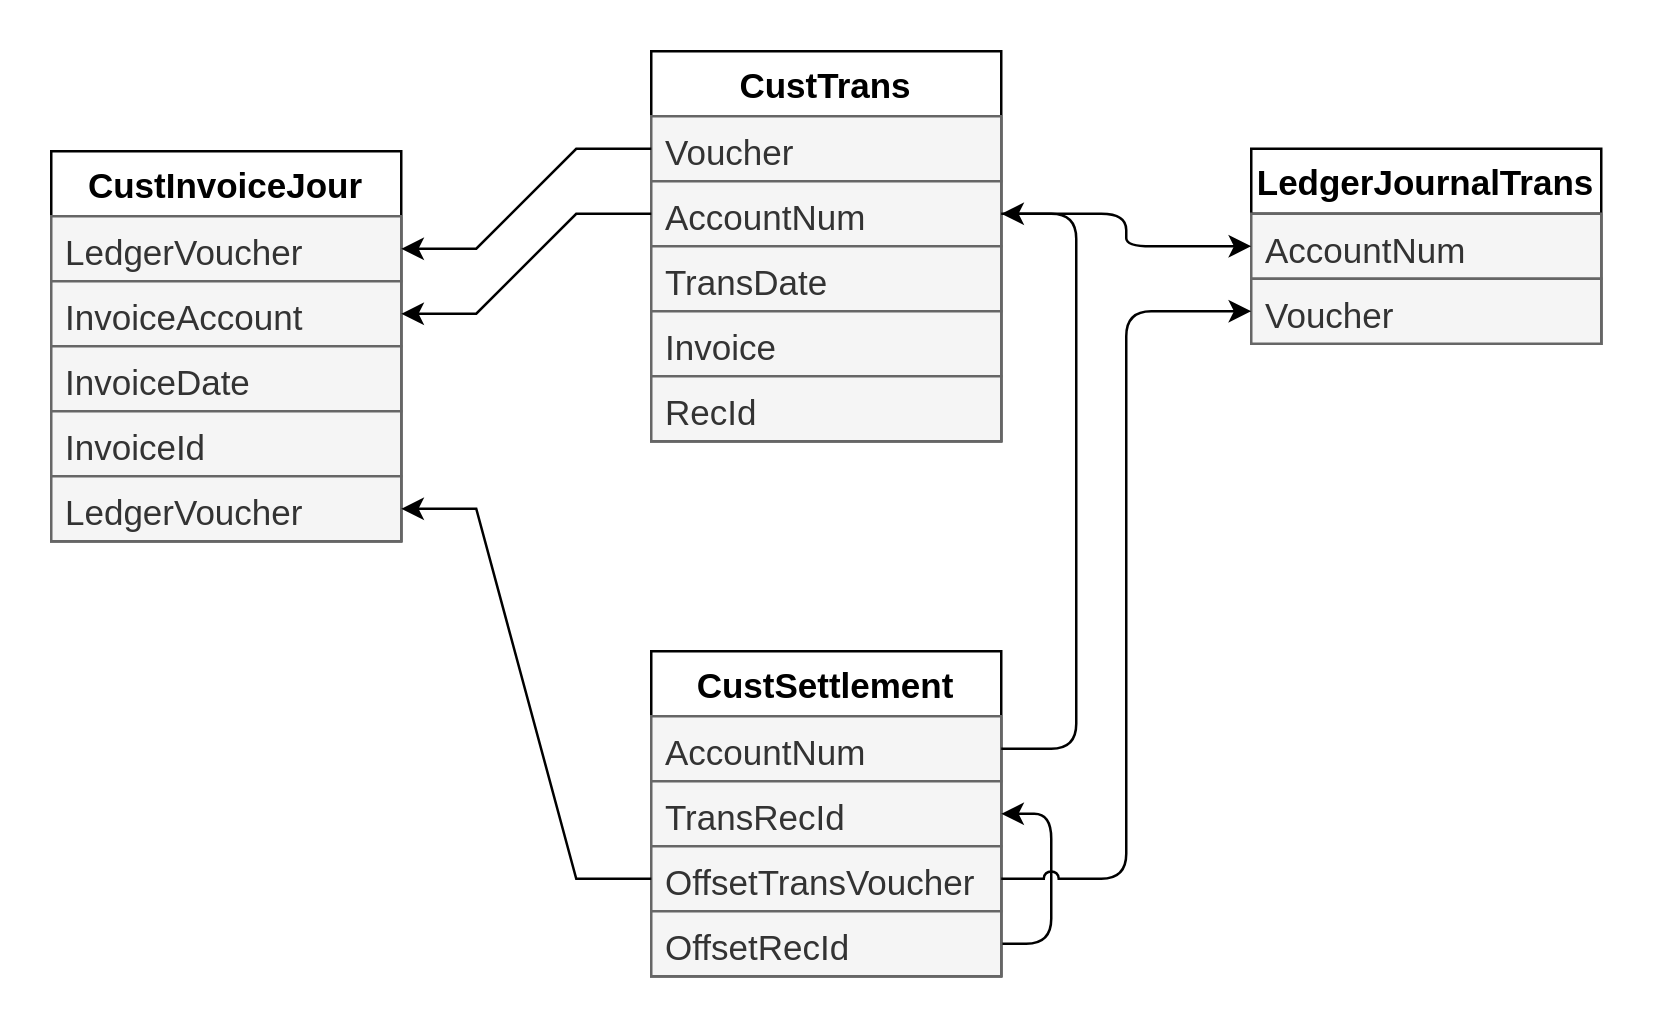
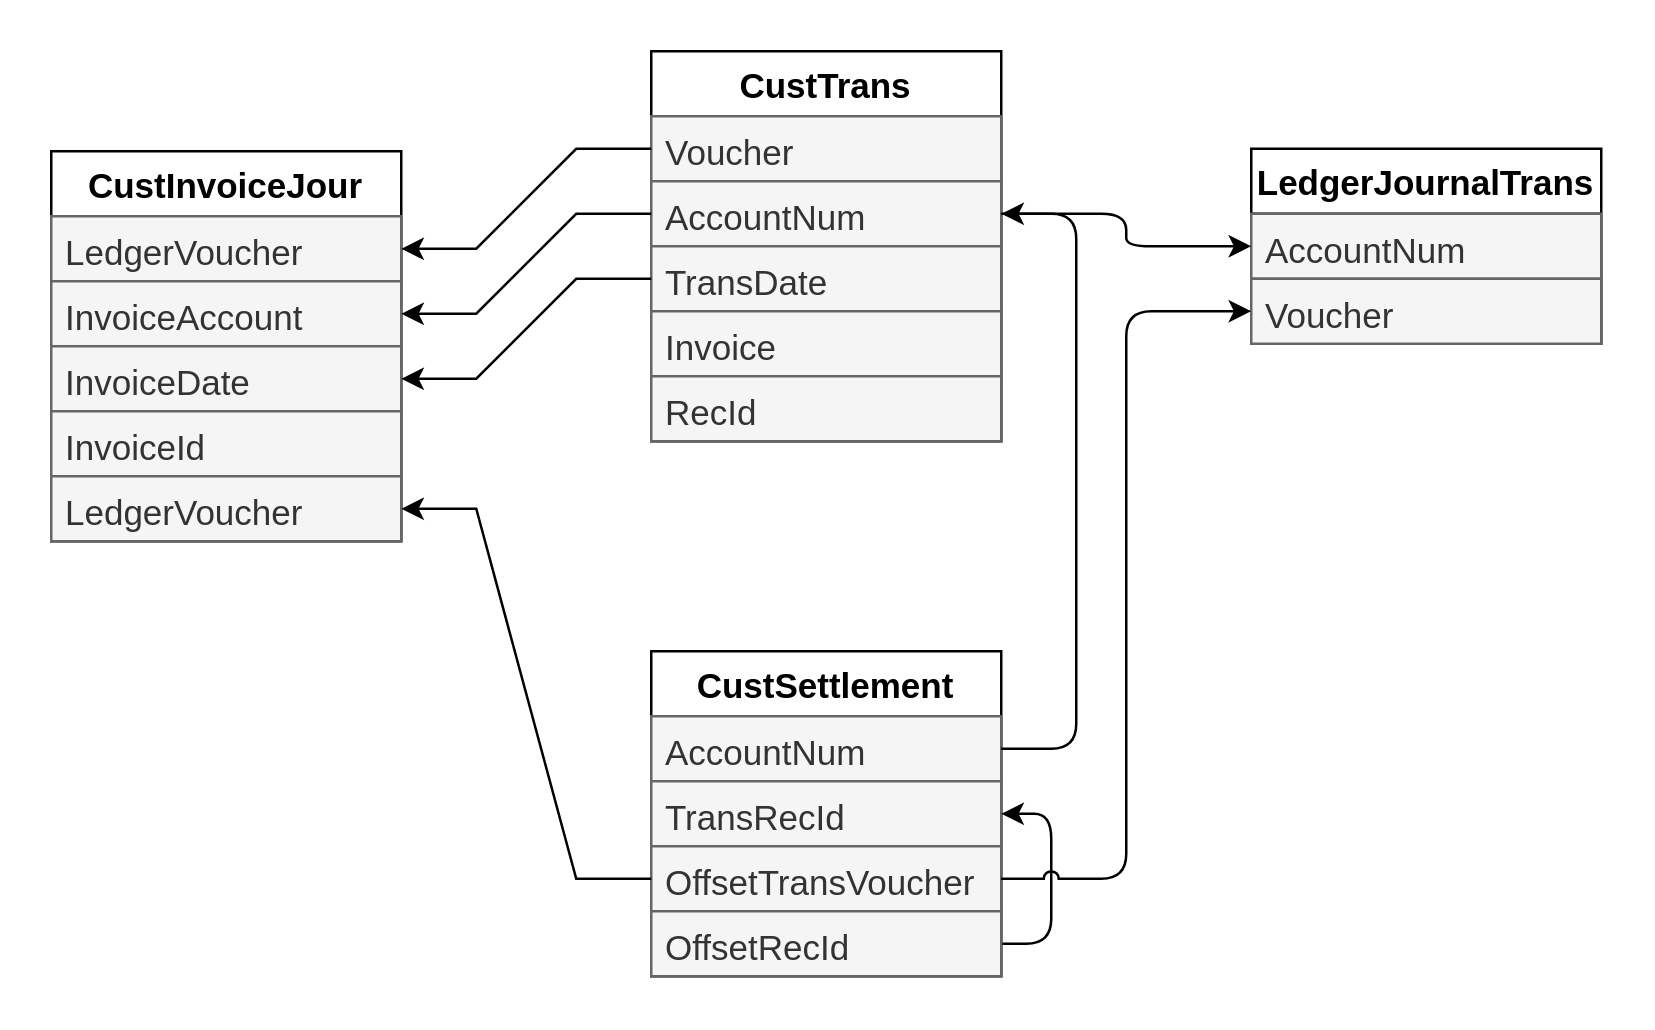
none -> (532, 323)
